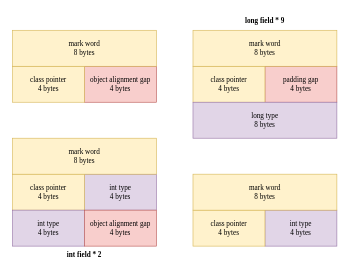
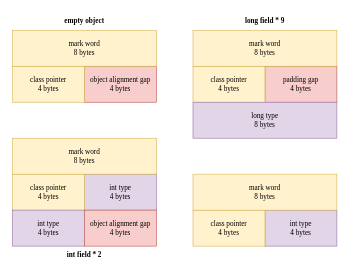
none -> (84, 21)
